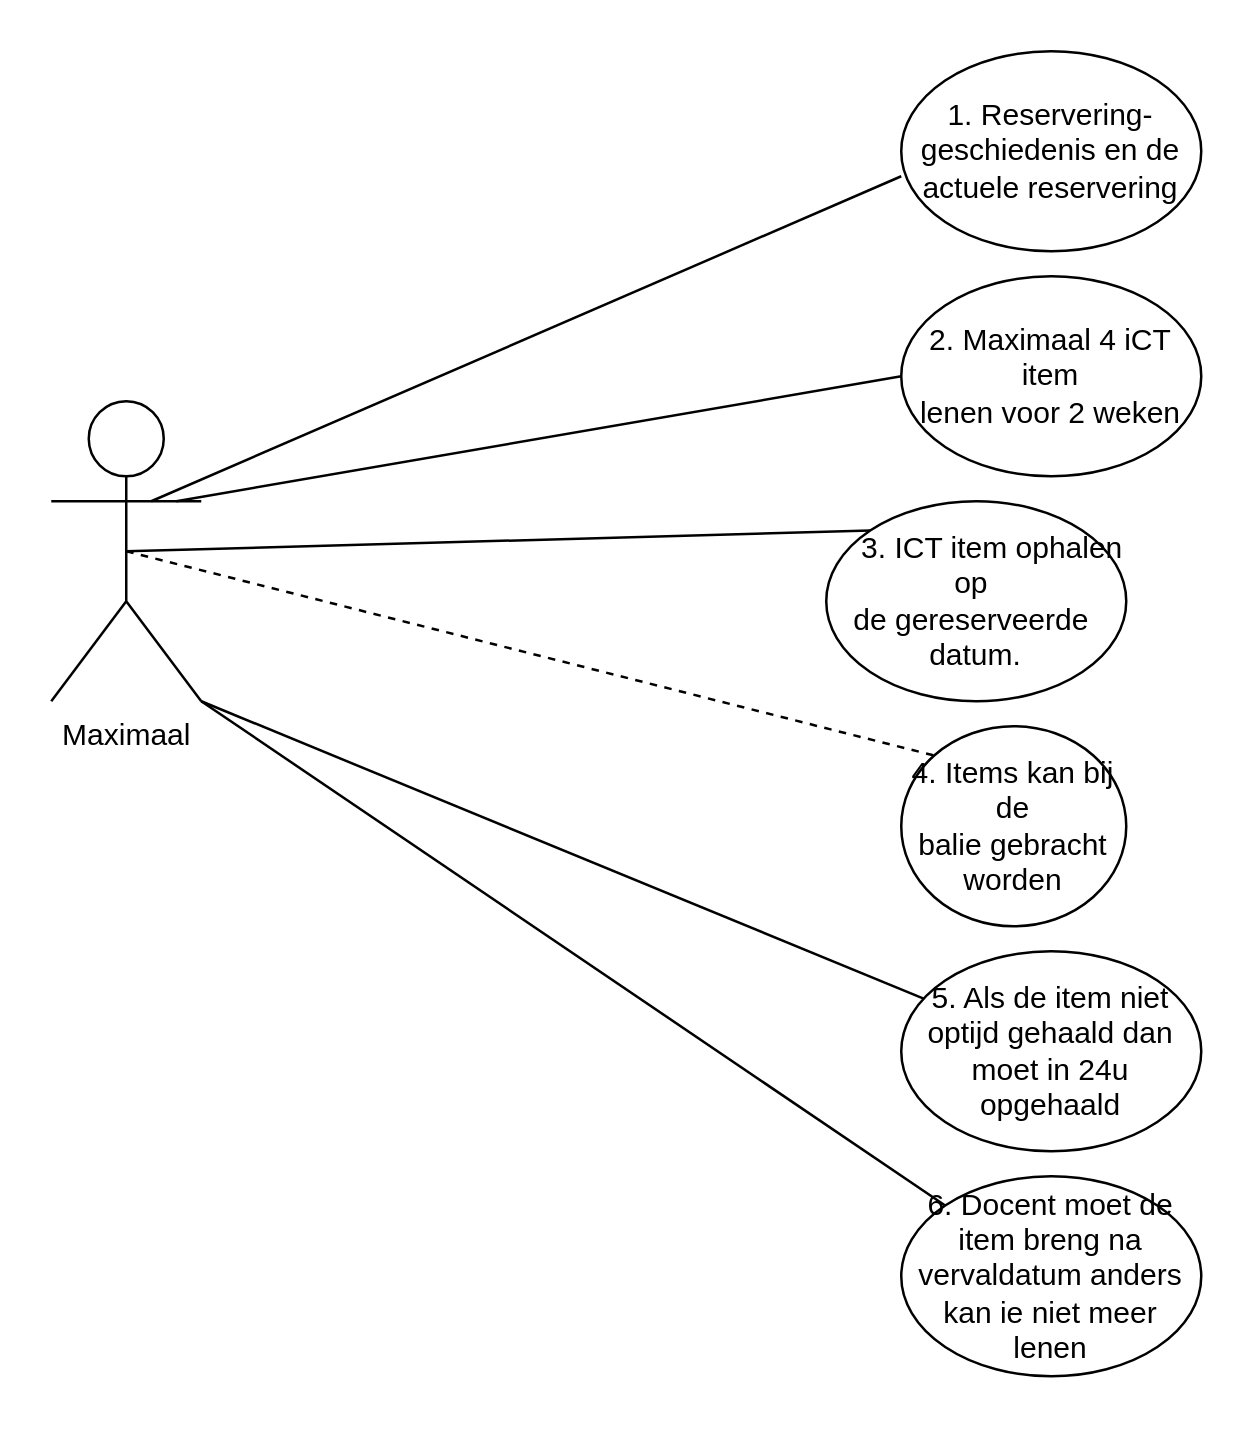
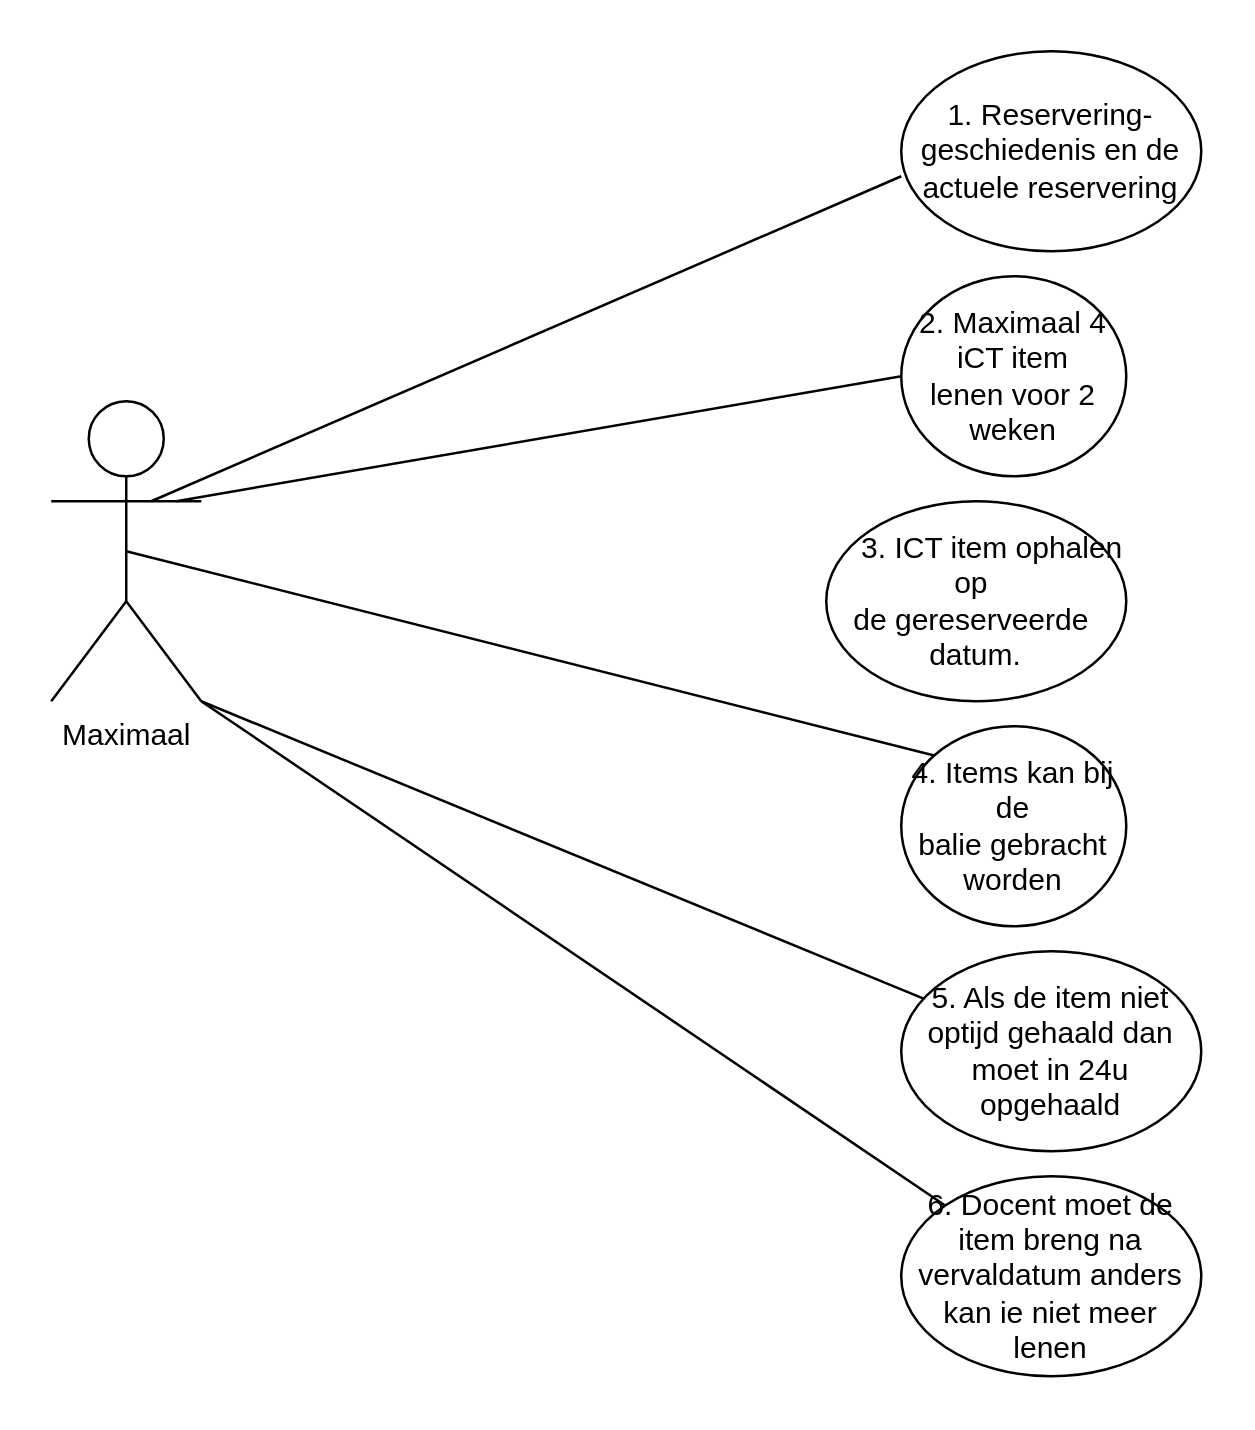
(1051, 376) -> (1014, 376)
(520, 540) -> none
(544, 657) -> (544, 657)
